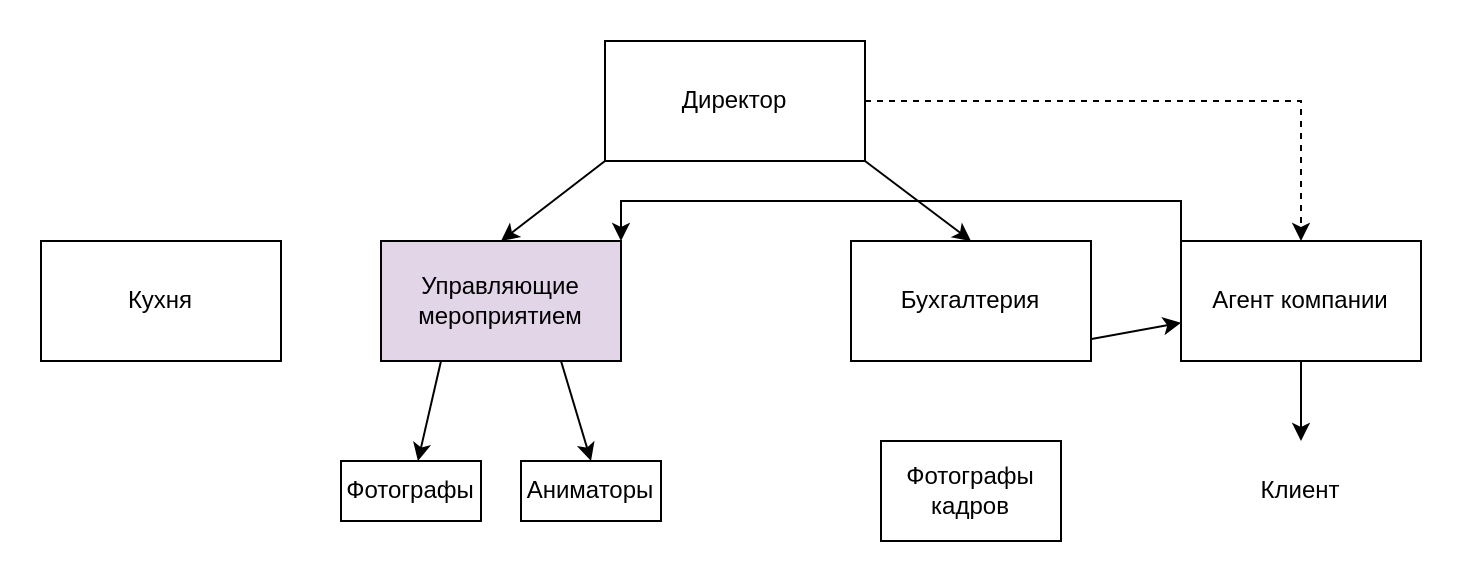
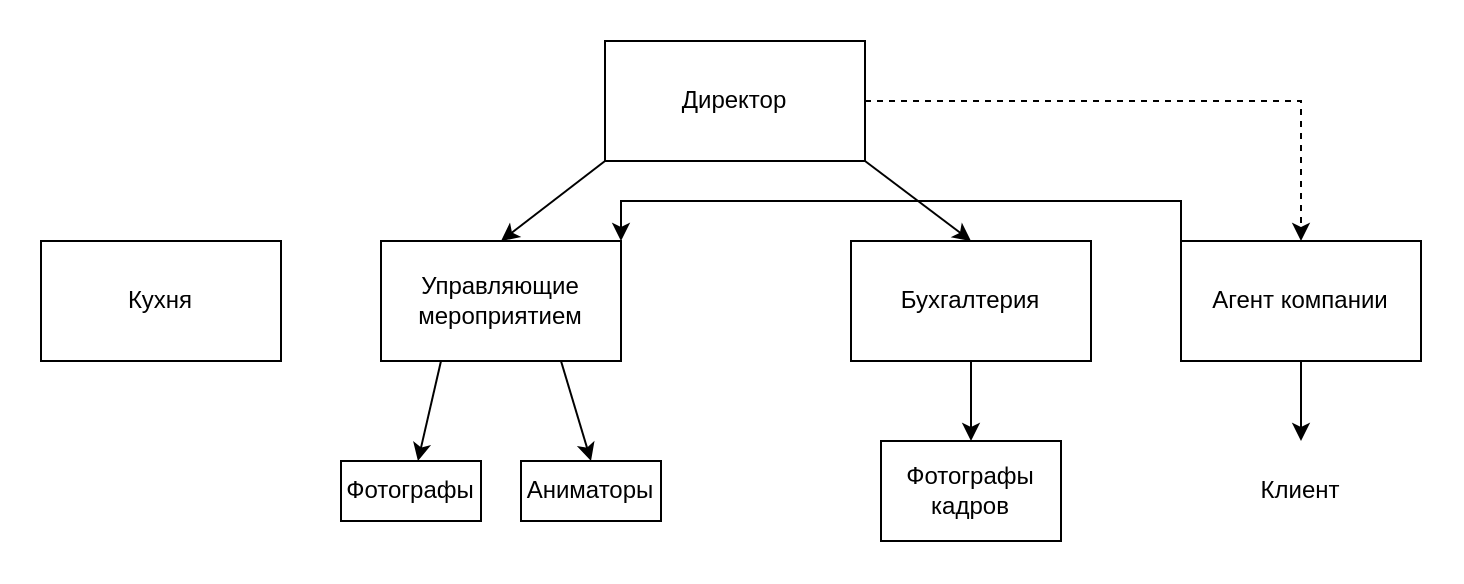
(501, 301) -> (501, 301)
(1129, 332) -> (971, 394)
